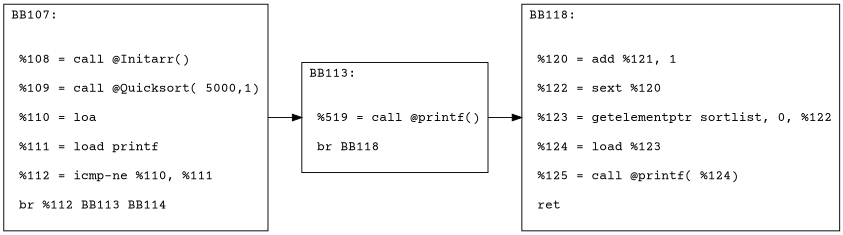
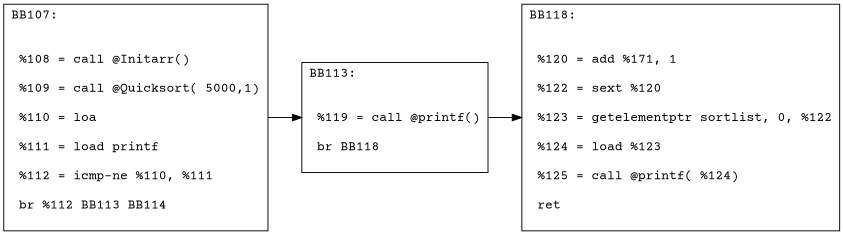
(603, 59) -> (603, 59)
(395, 117) -> (395, 117)
